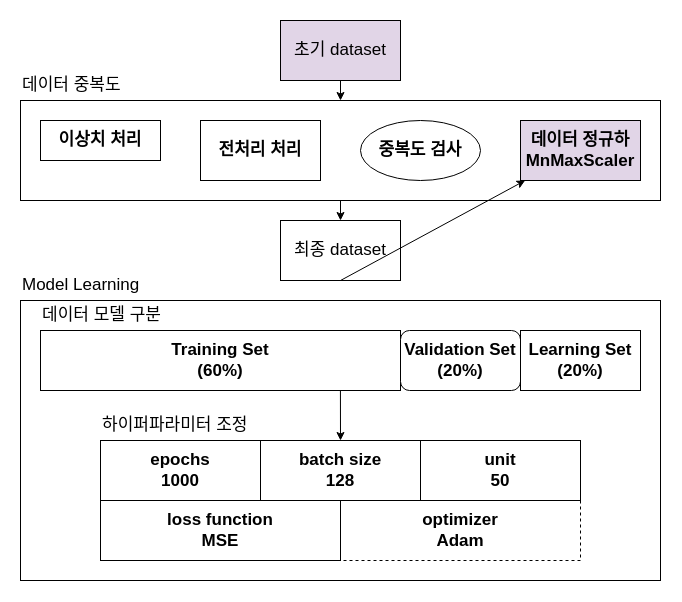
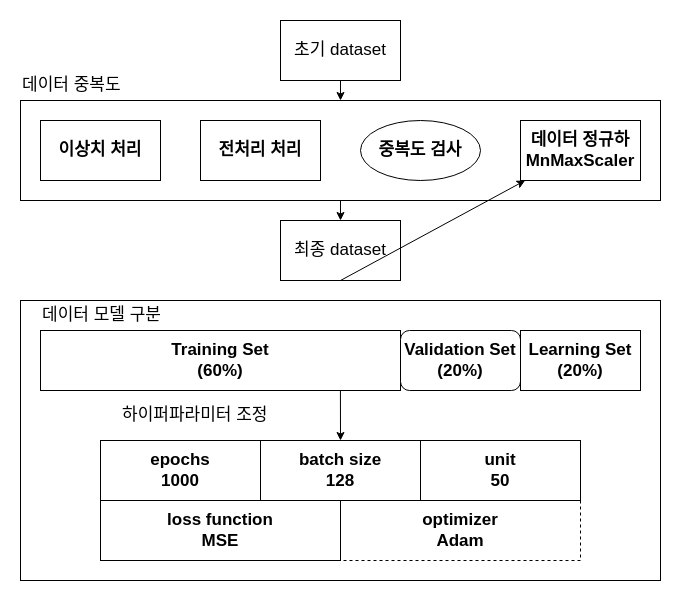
(341, 51) -> (341, 51)
(101, 141) -> (101, 151)
(581, 151) -> (581, 151)
(81, 286) -> none
(191, 426) -> (211, 416)
